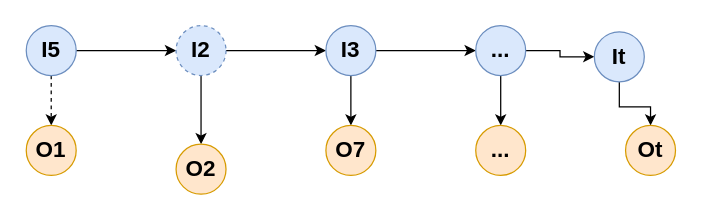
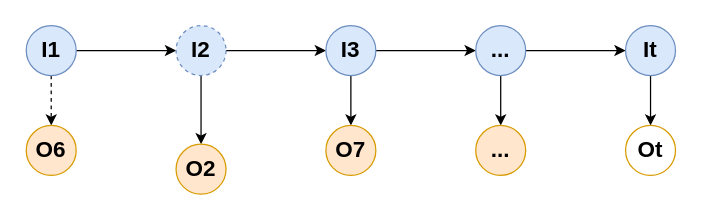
(51, 51) -> (51, 51)
(619, 57) -> (651, 51)
(51, 151) -> (51, 151)
(651, 151) -> (651, 151)
